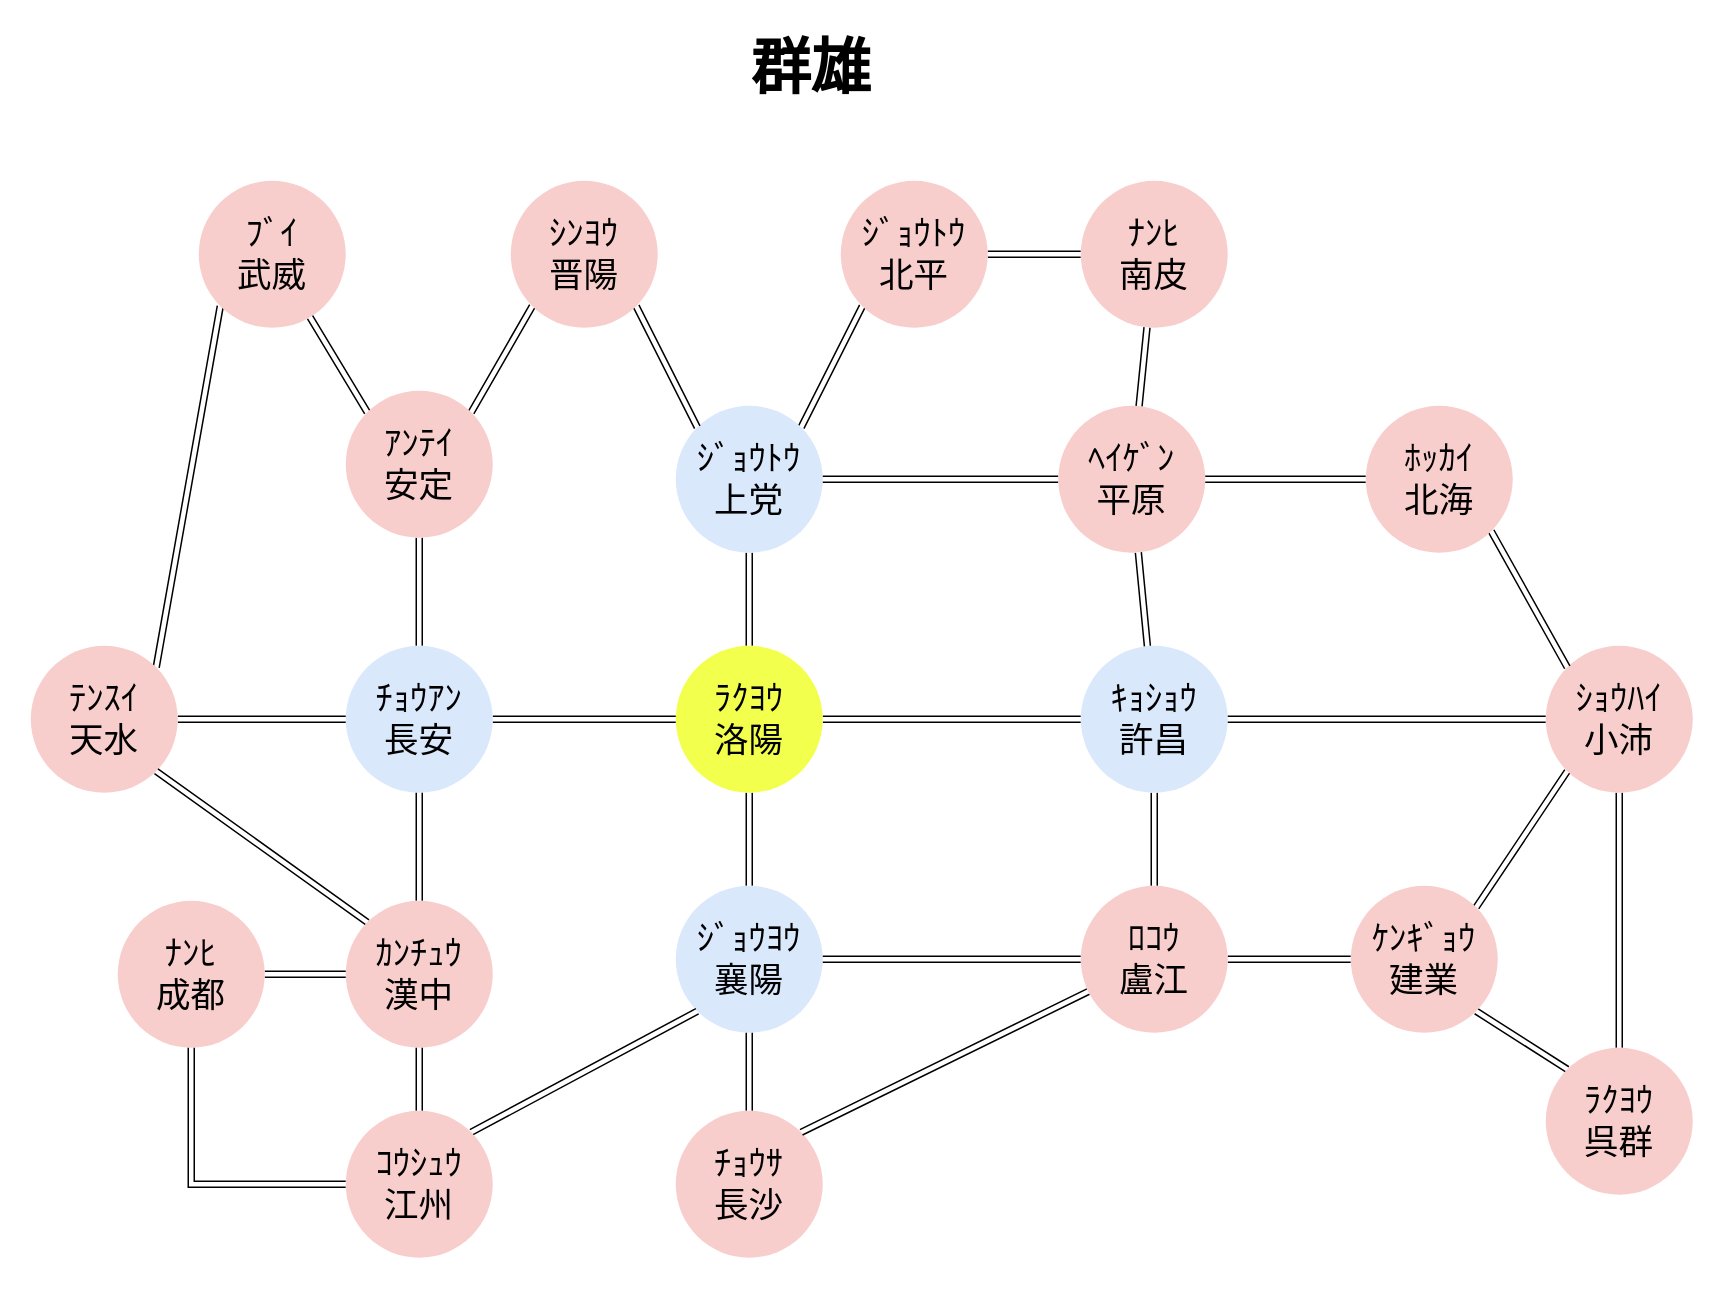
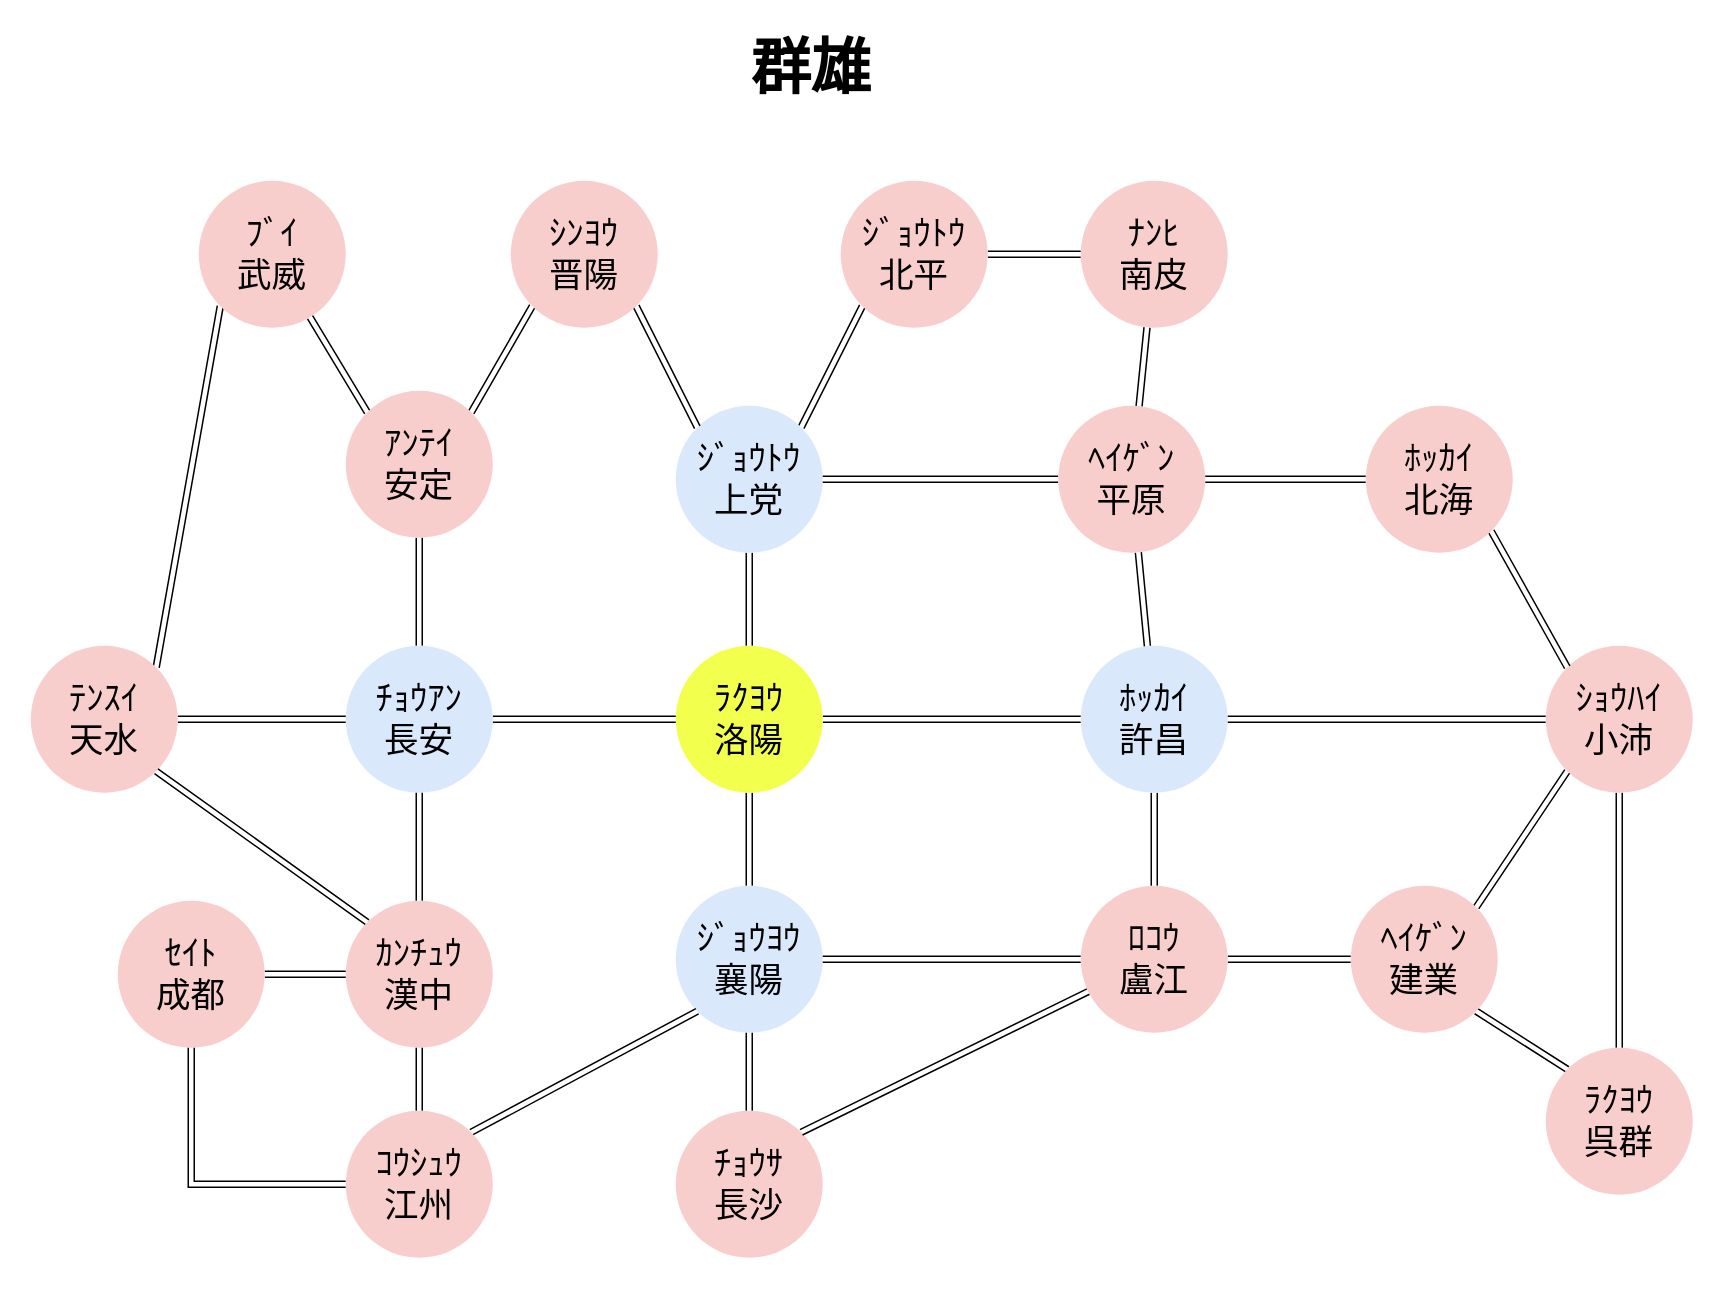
(1154, 719) -> (1154, 719)
(1424, 959) -> (1424, 959)
(191, 974) -> (191, 974)
